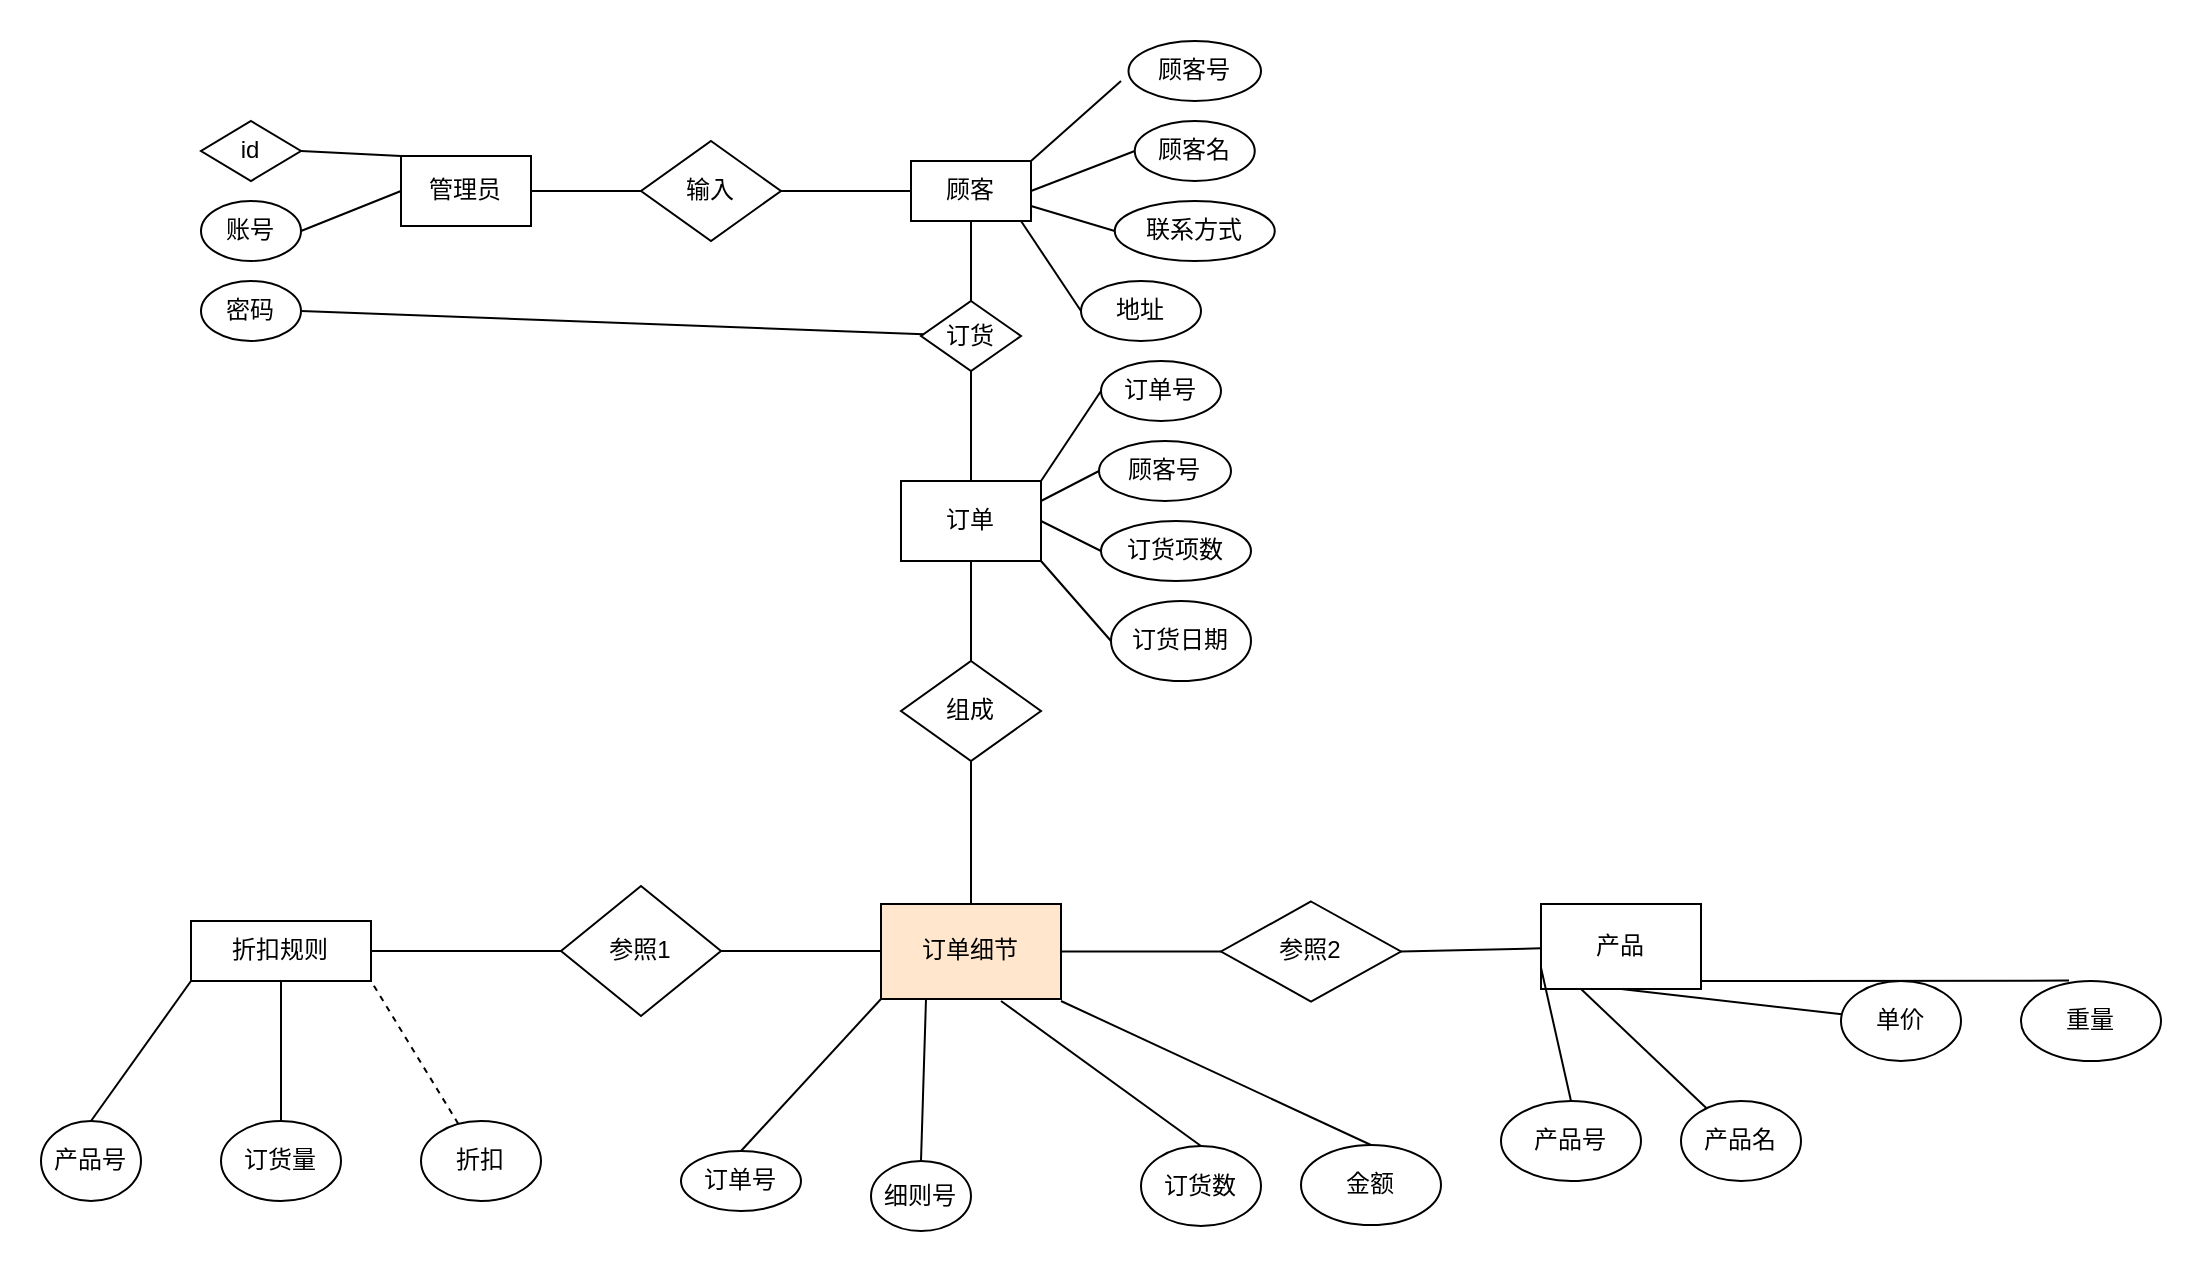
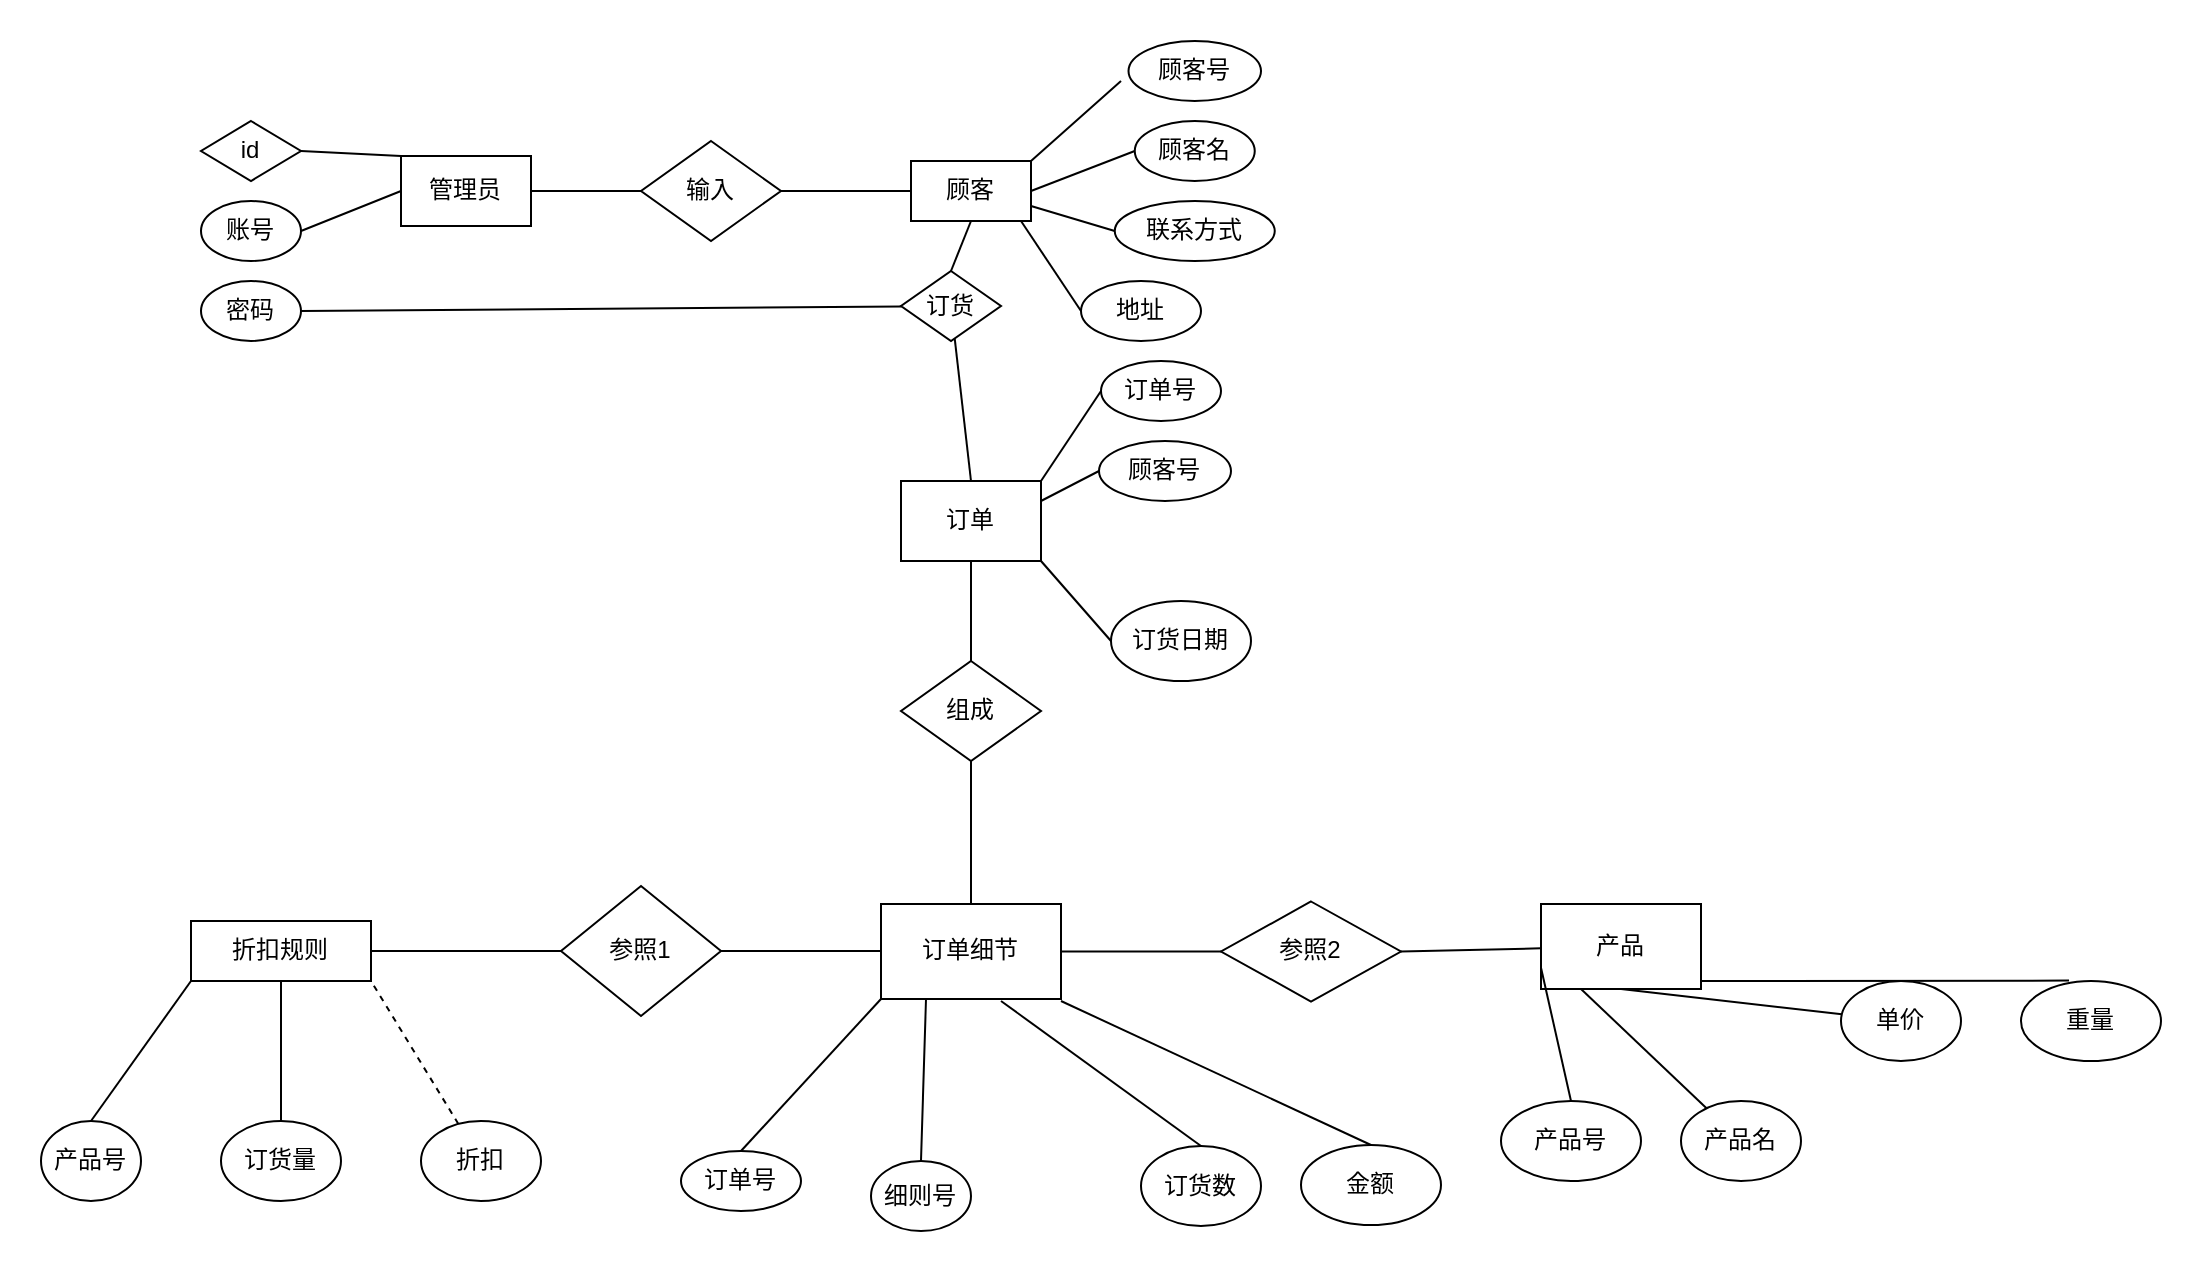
(971, 336) -> (951, 306)
(1071, 536) -> none
(1176, 551) -> none
(971, 952) -> (971, 952)
